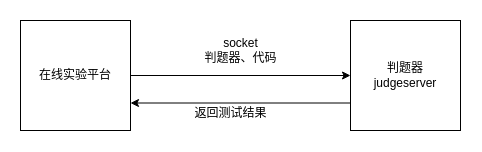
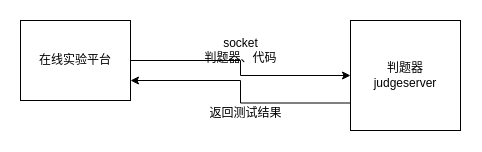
(76, 76) -> (76, 61)
(231, 114) -> (246, 114)
